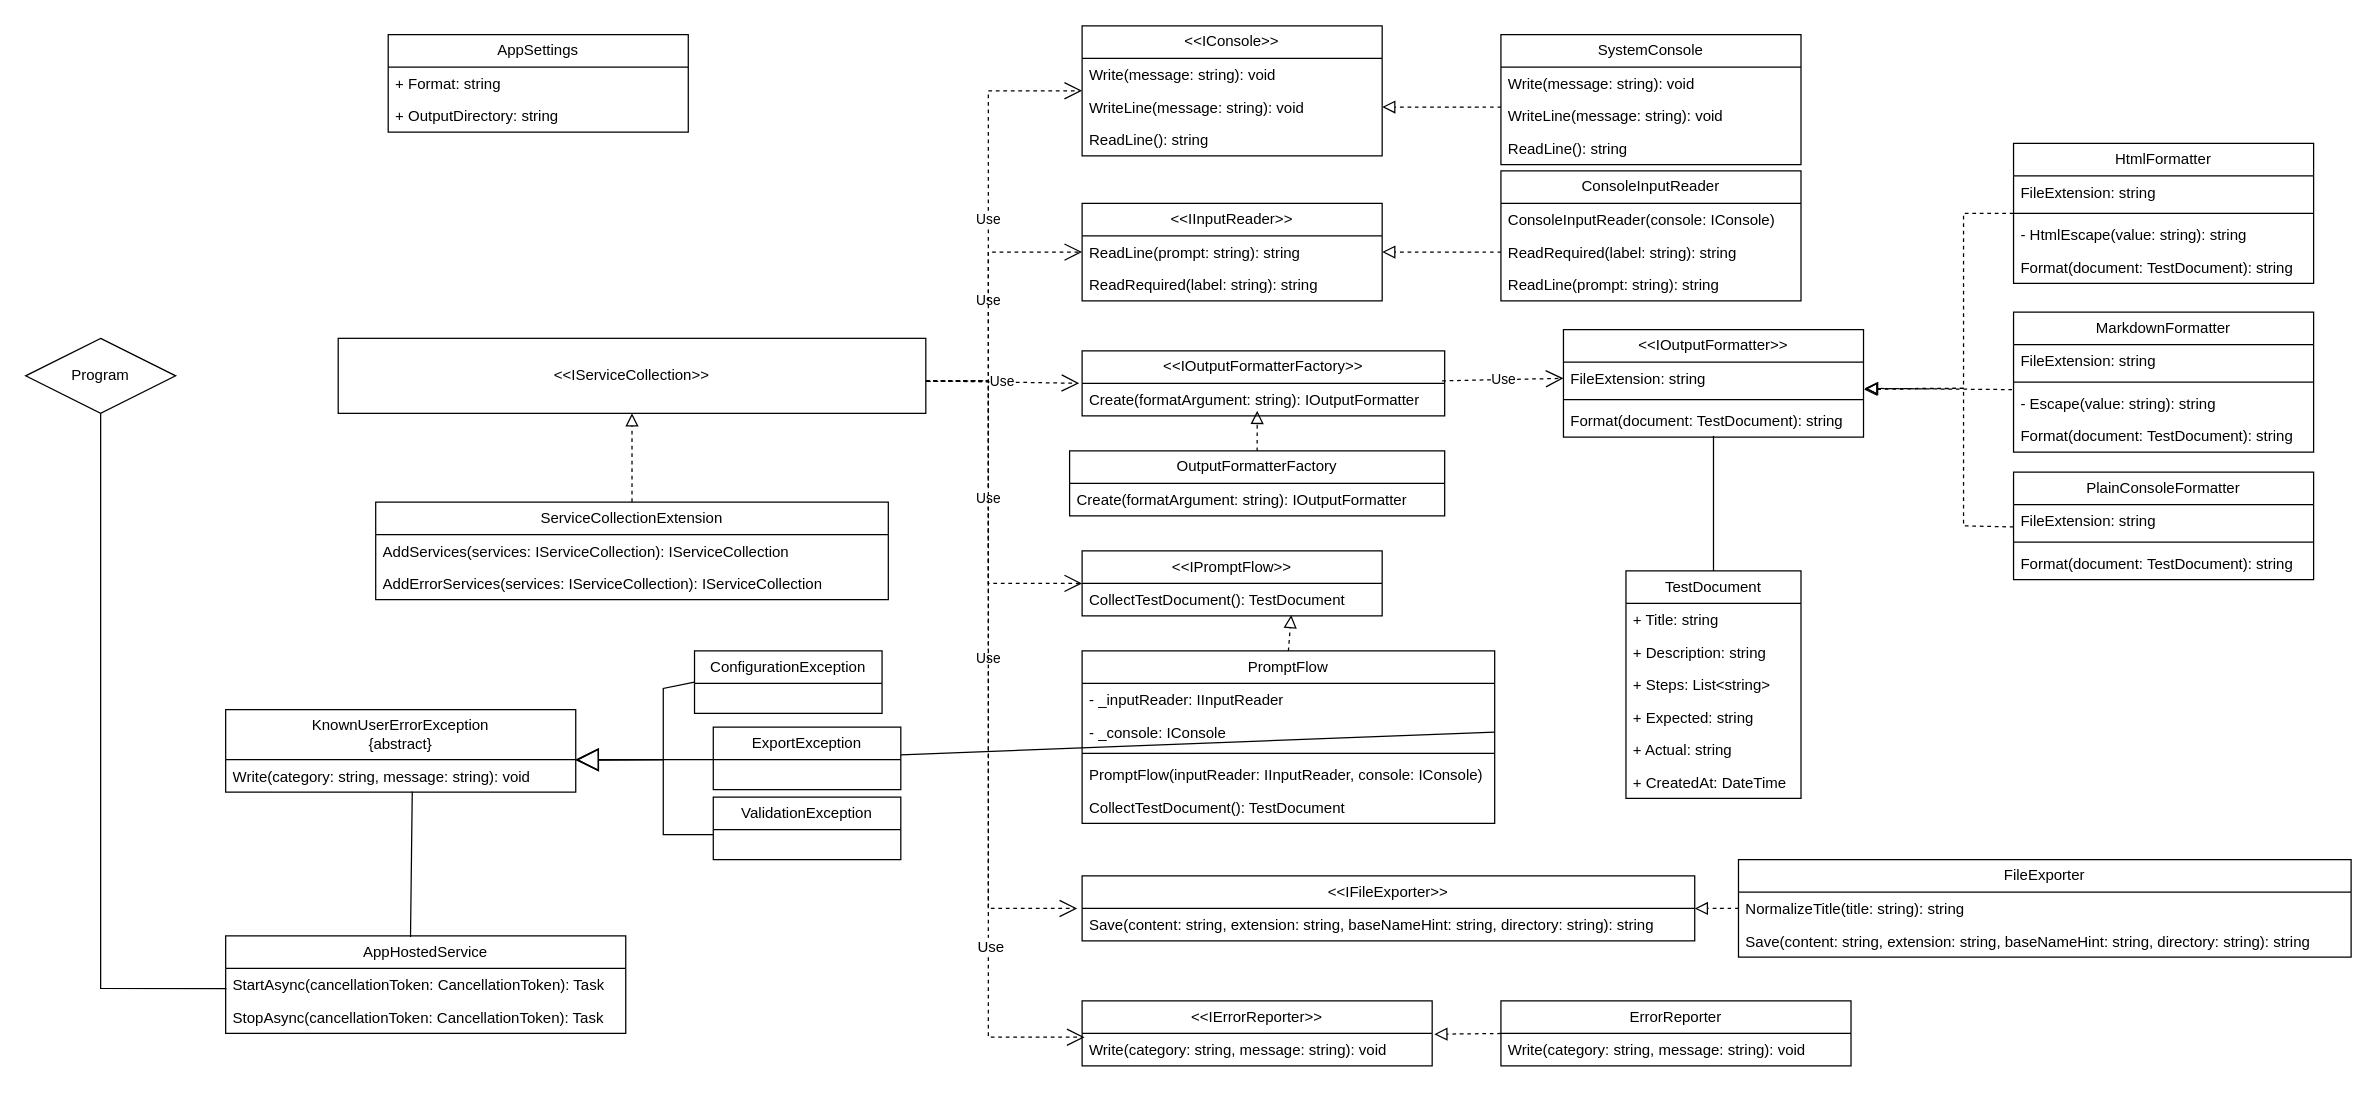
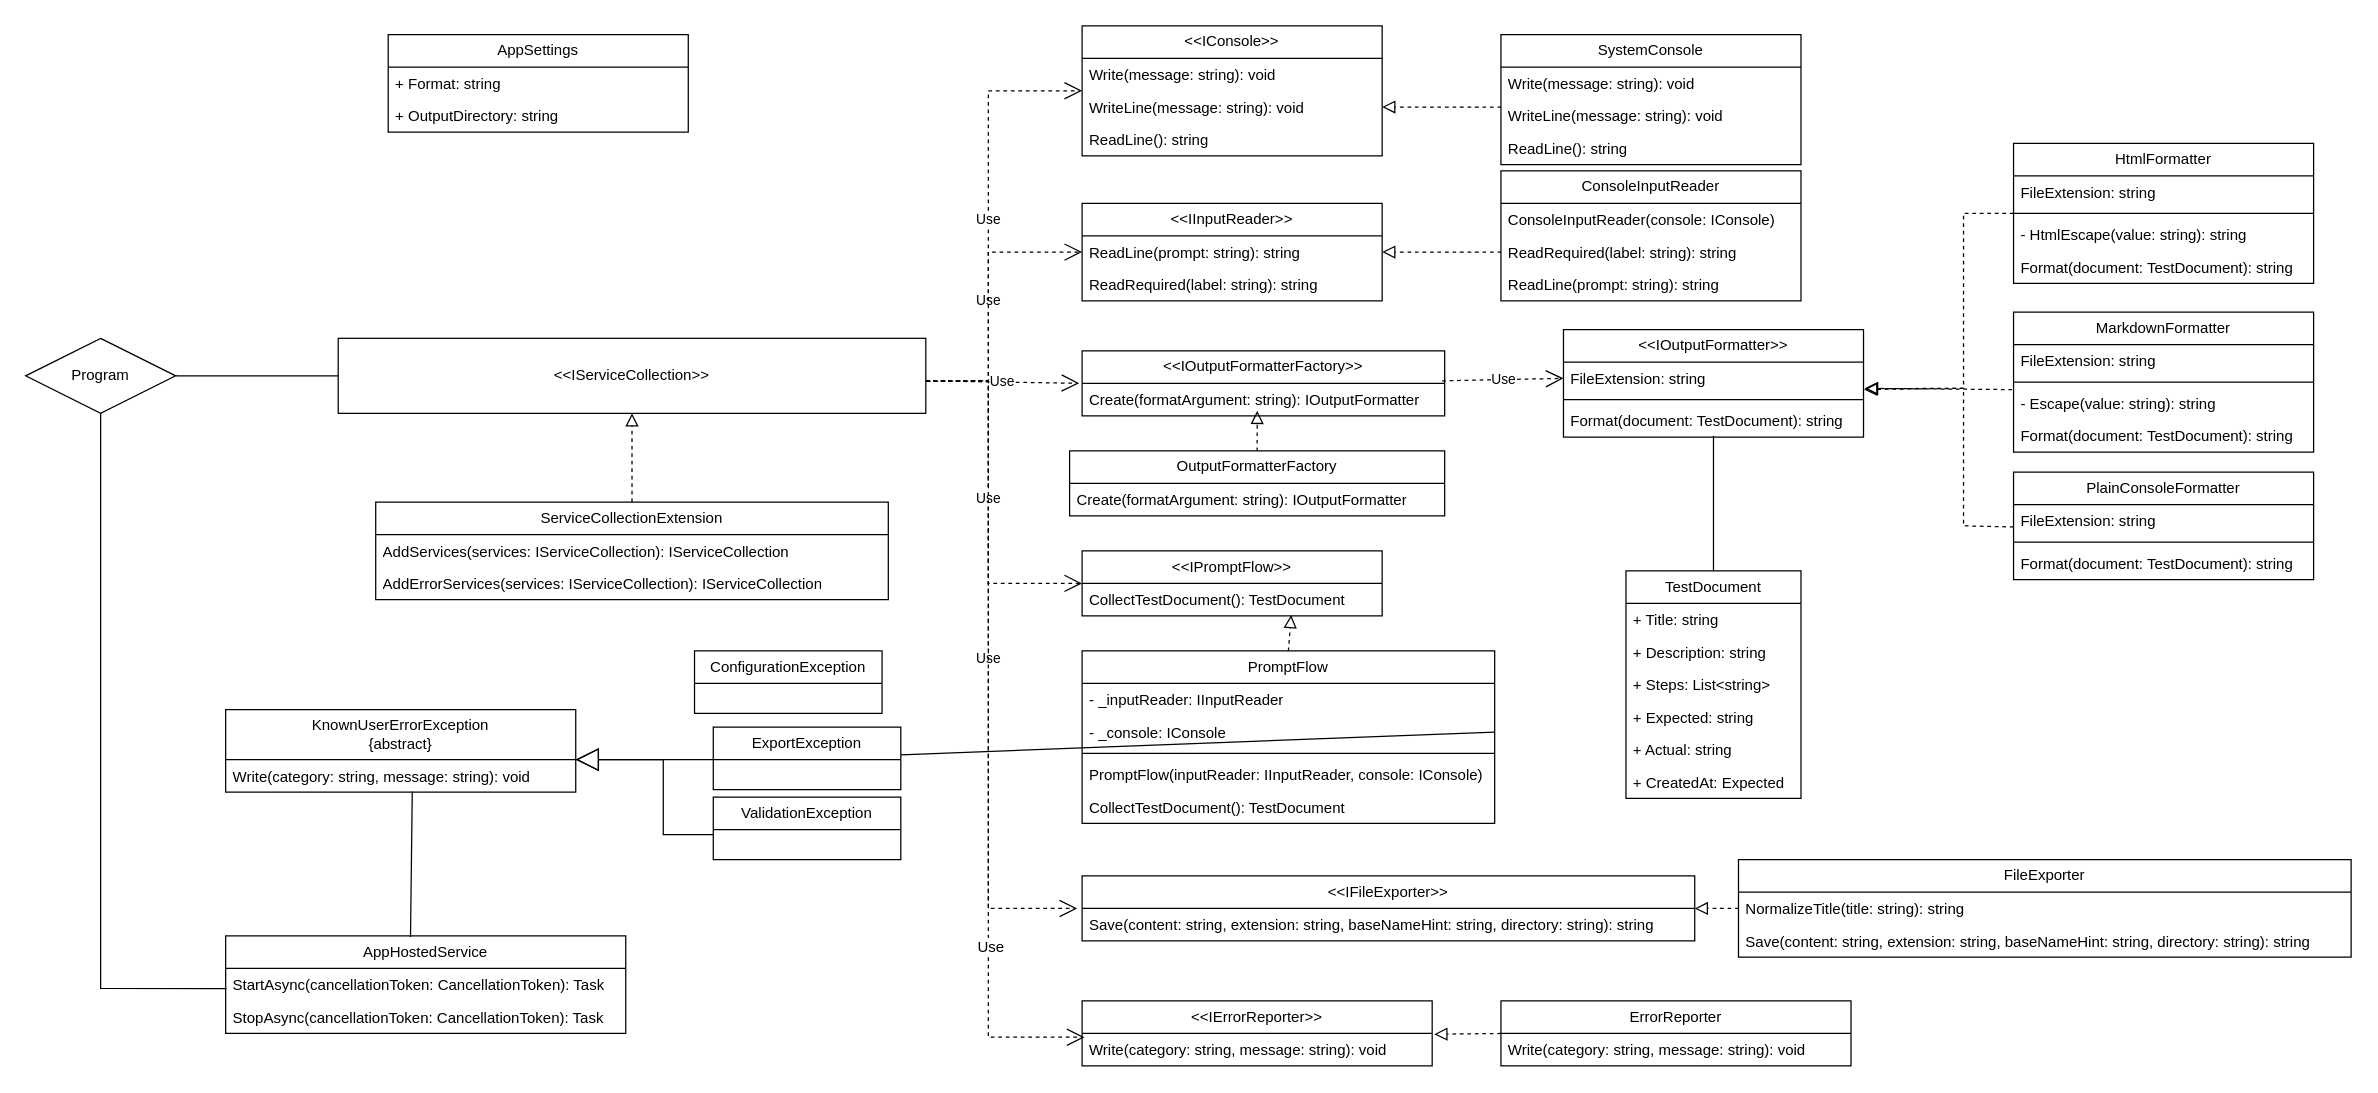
none -> (257, 376)
(663, 708) -> none
(1714, 783) -> (1714, 792)
